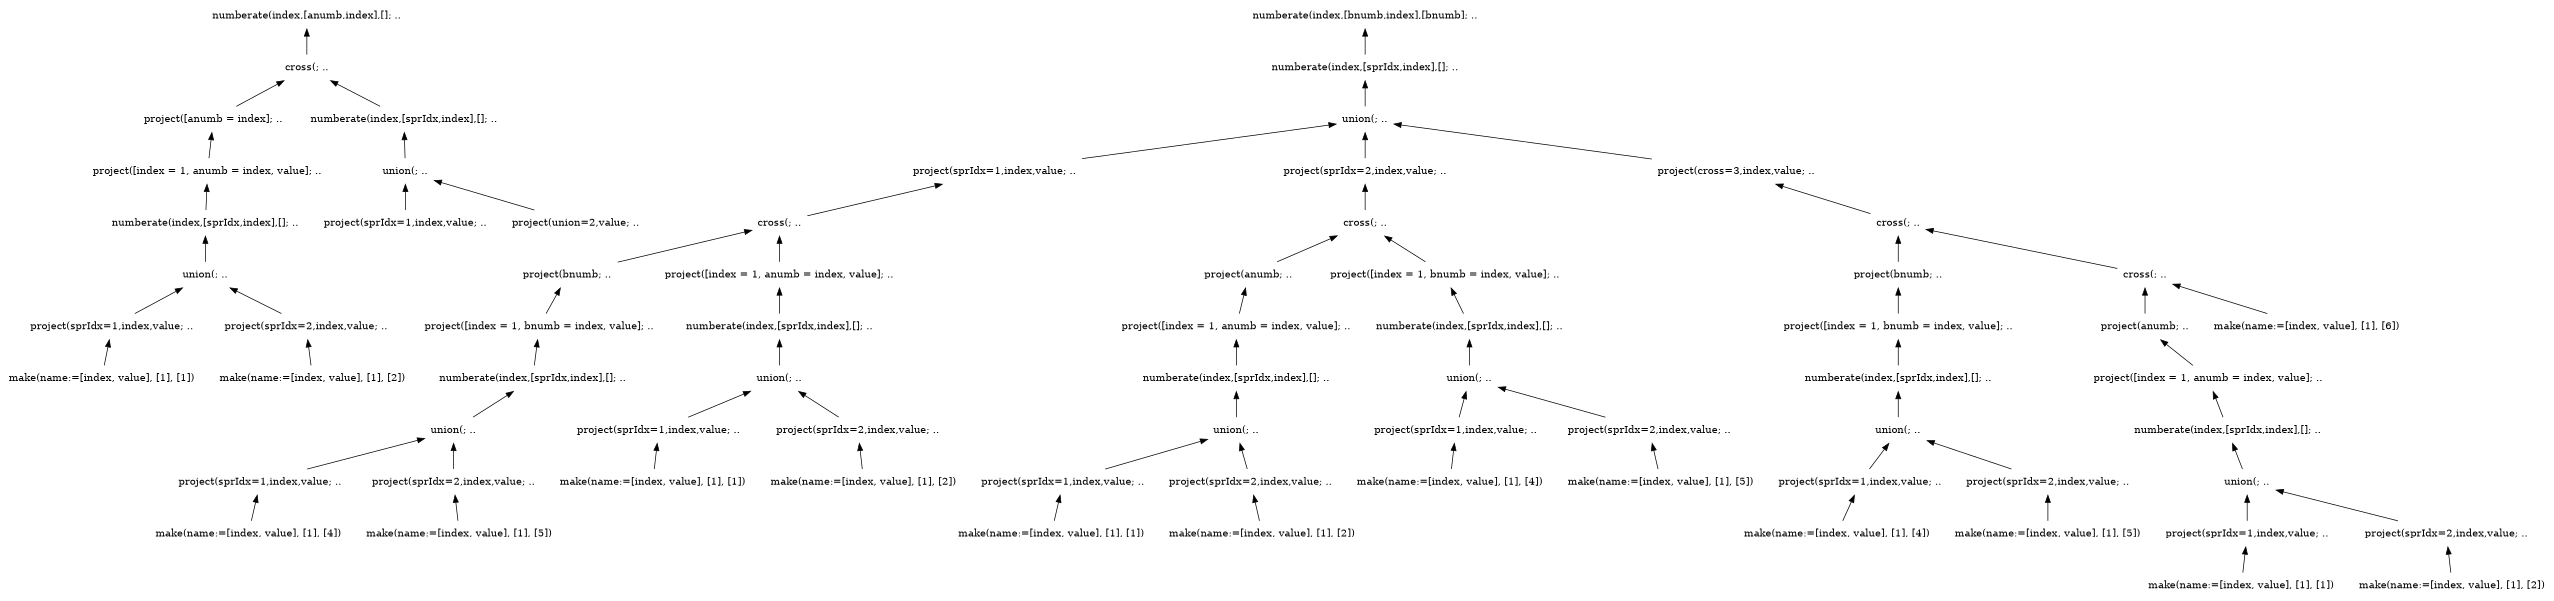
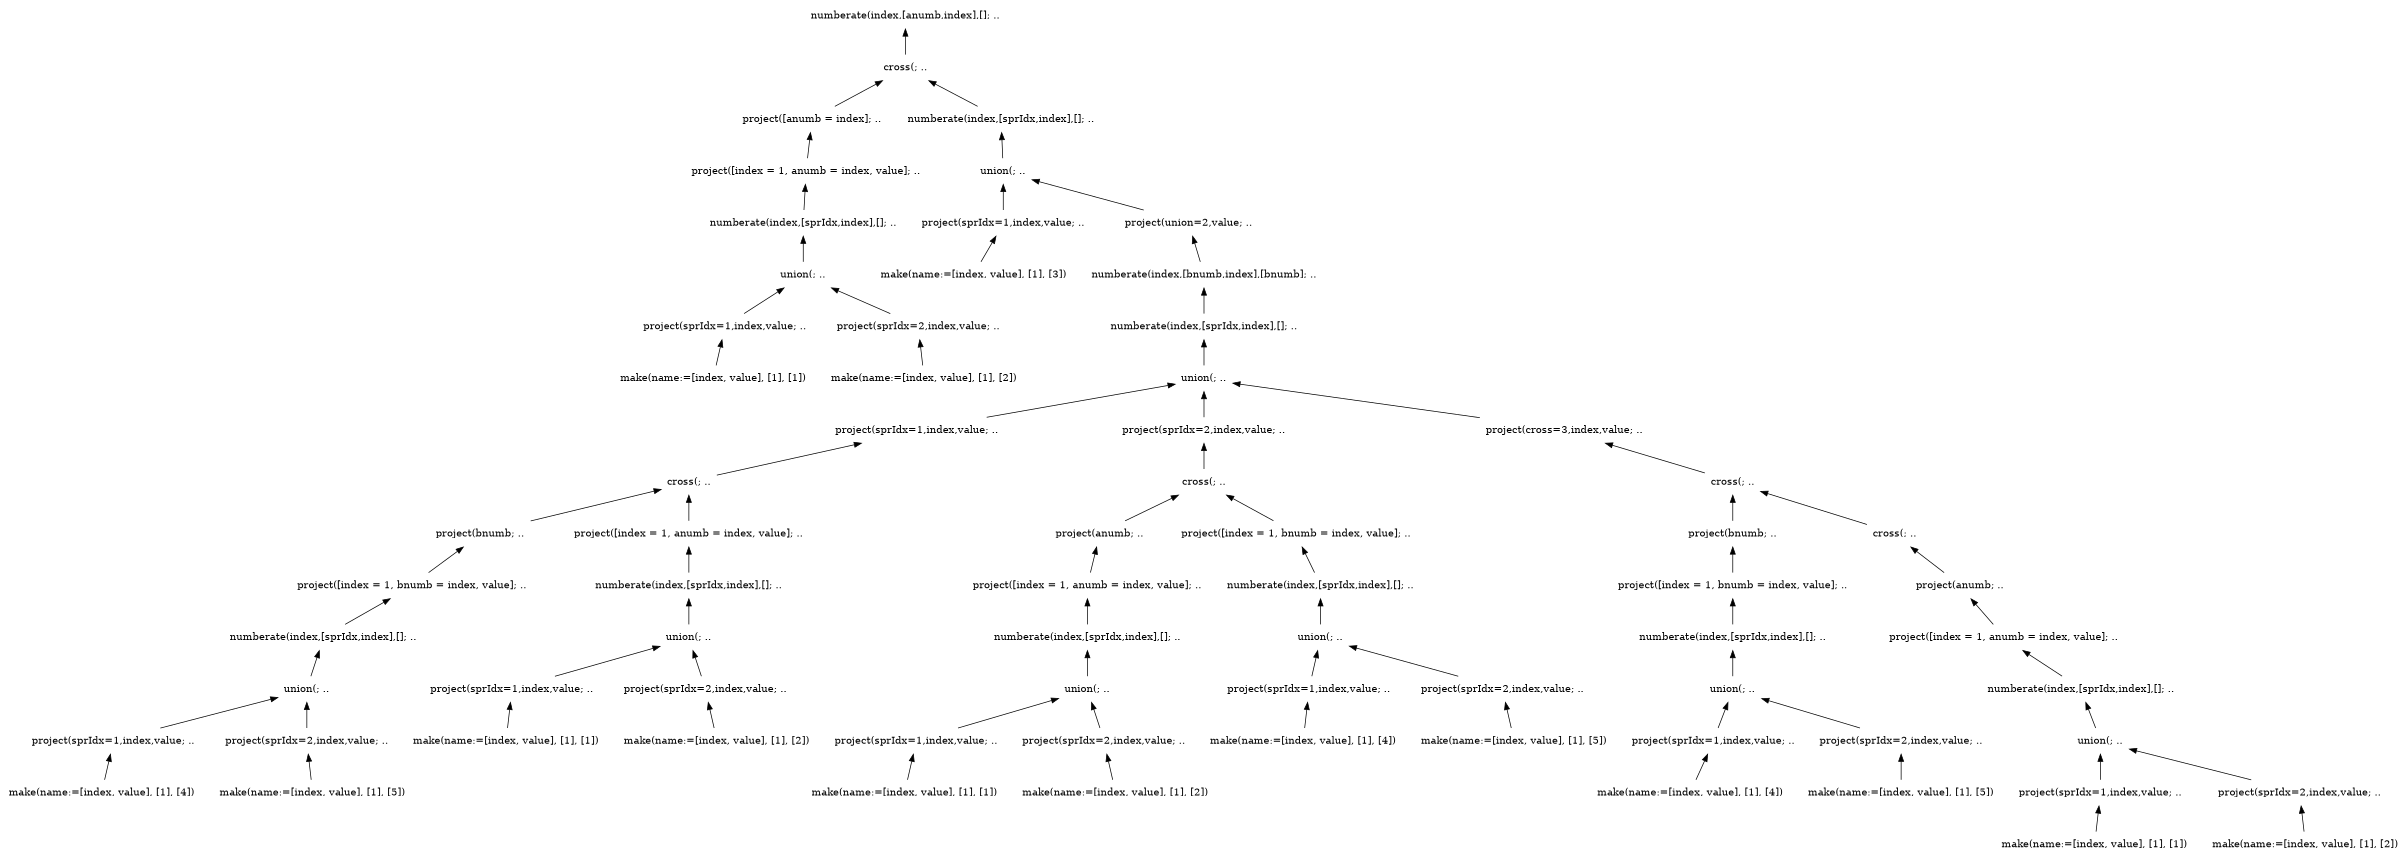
none -> (1197, 253)
none -> (974, 275)
(2307, 327) -> none
